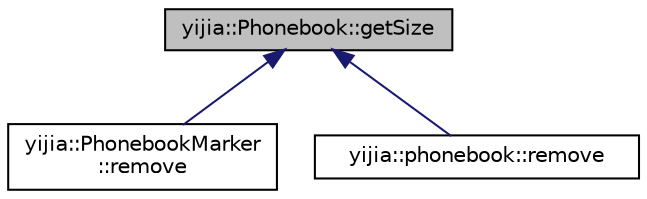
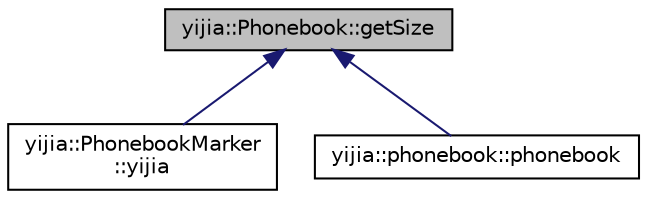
(143, 157) -> (143, 157)
(477, 157) -> (477, 157)
